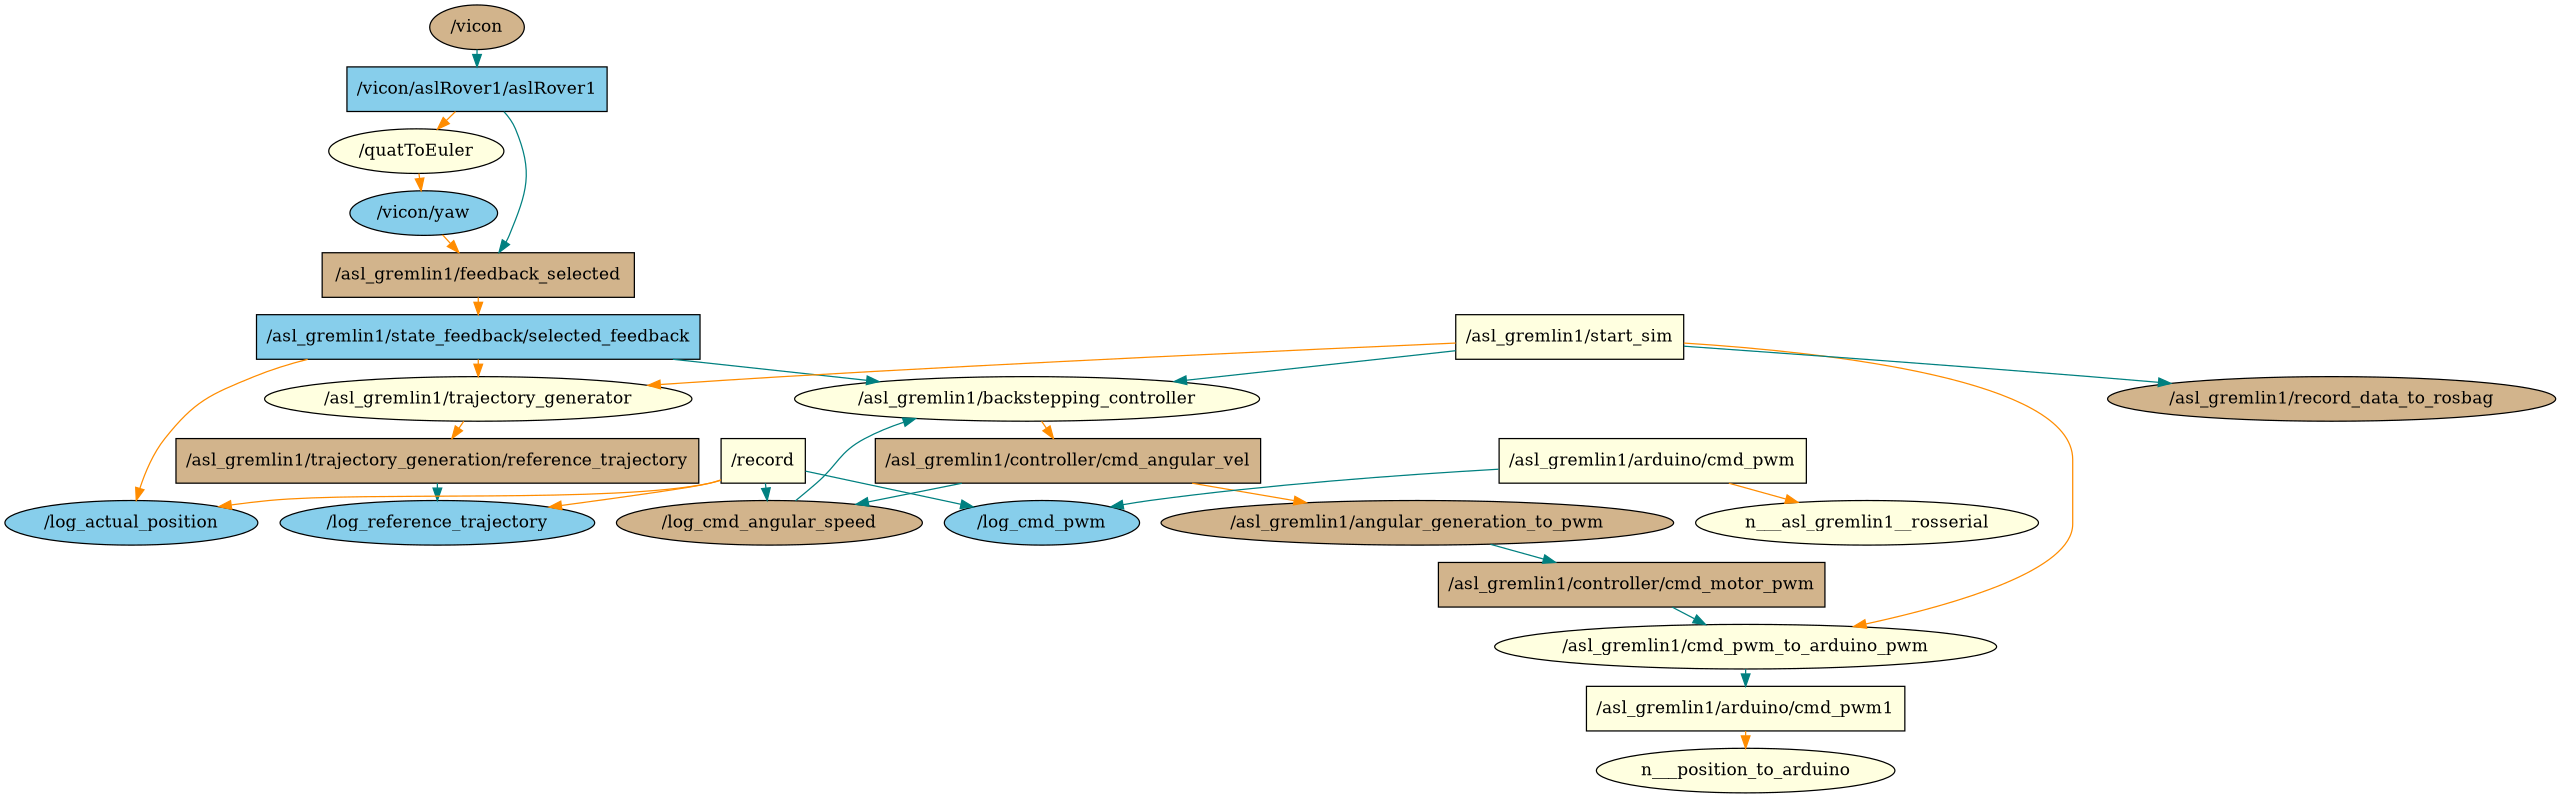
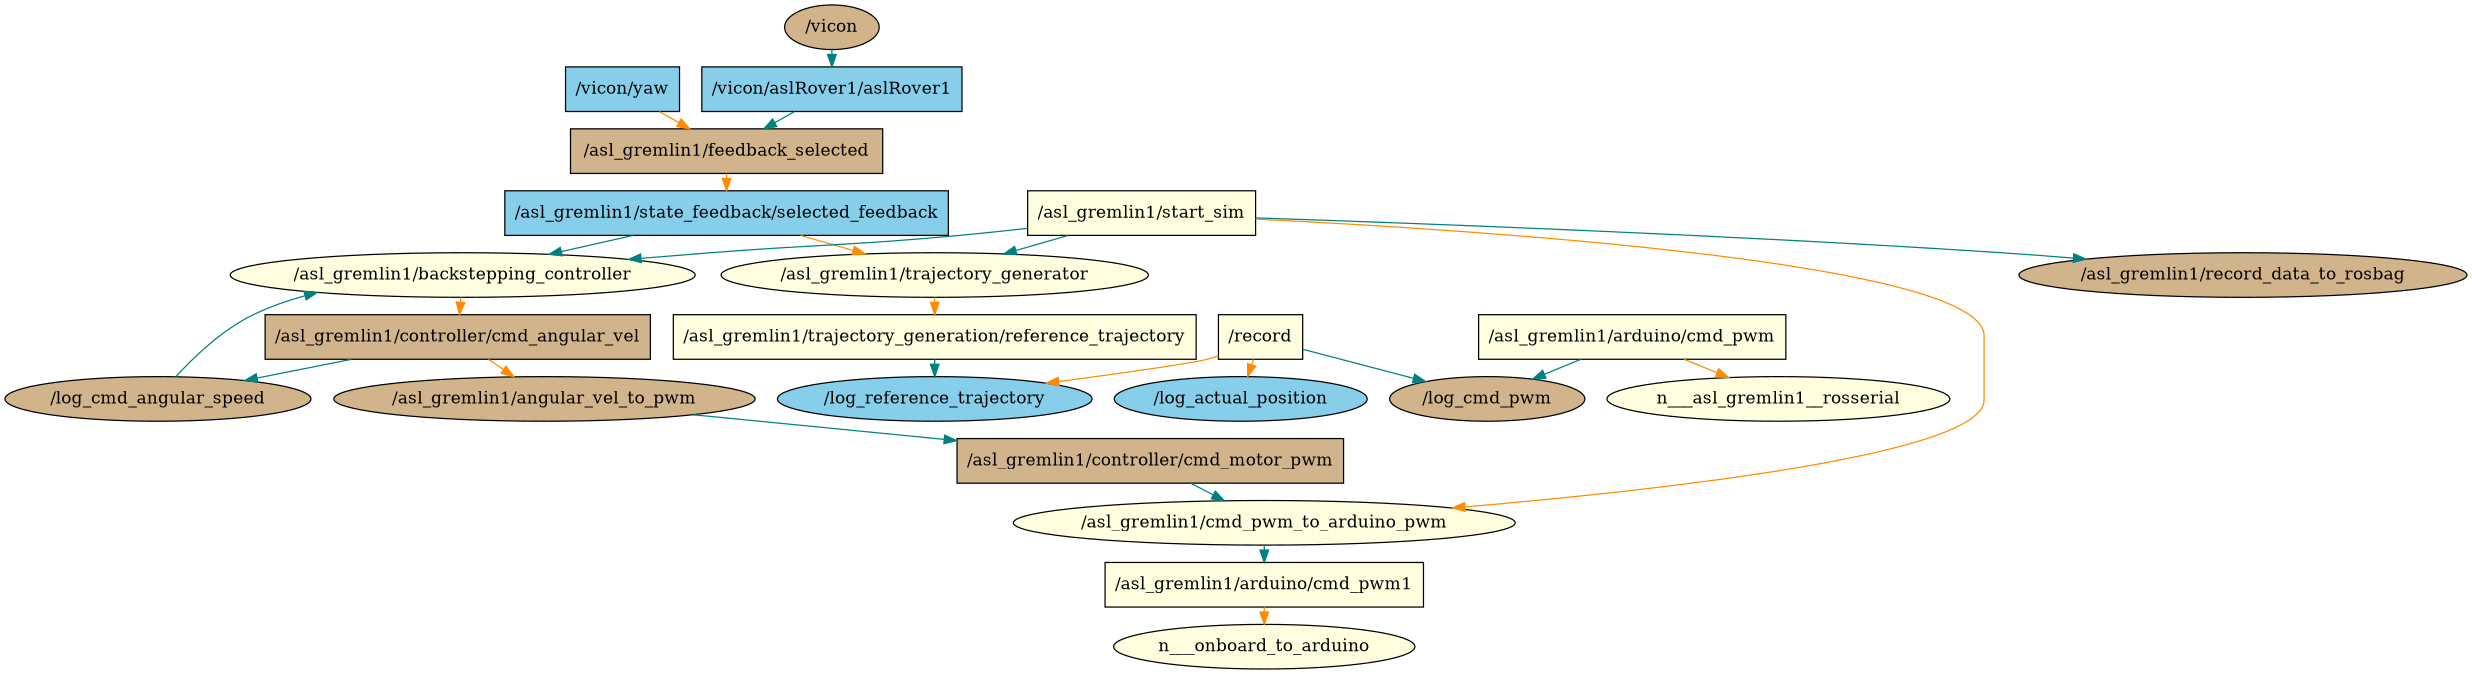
(416, 151) -> none
(424, 213) -> (623, 89)
(1058, 362) -> (1042, 243)
(204, 400) -> none
(437, 461) -> (935, 337)
(766, 486) -> none
(1042, 523) -> (1487, 399)
(1417, 523) -> (544, 399)
(1746, 771) -> (1264, 647)
